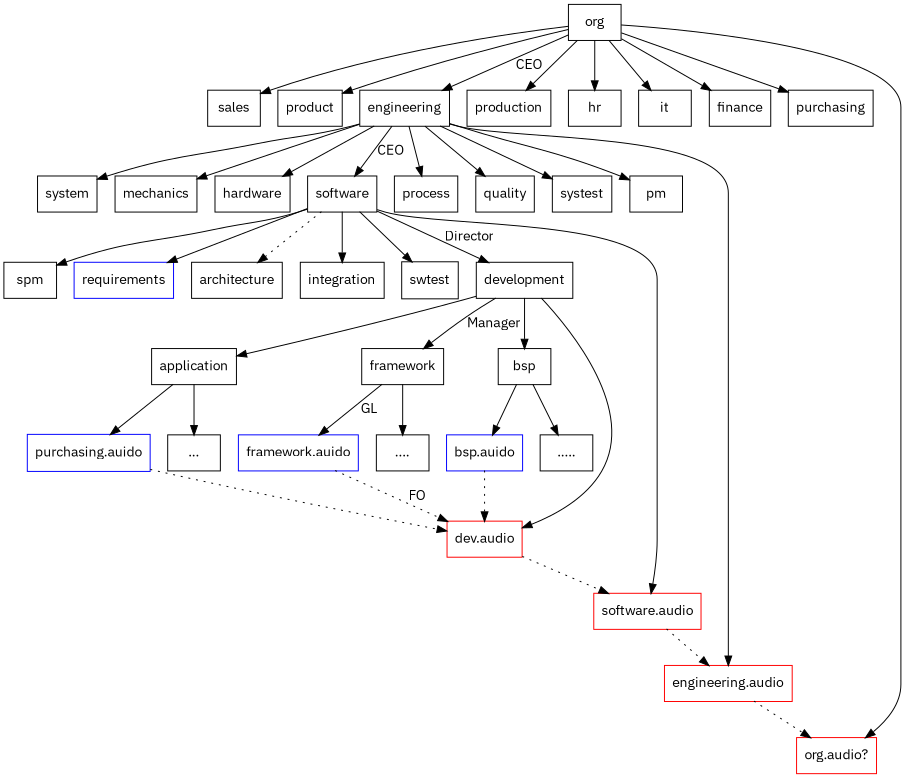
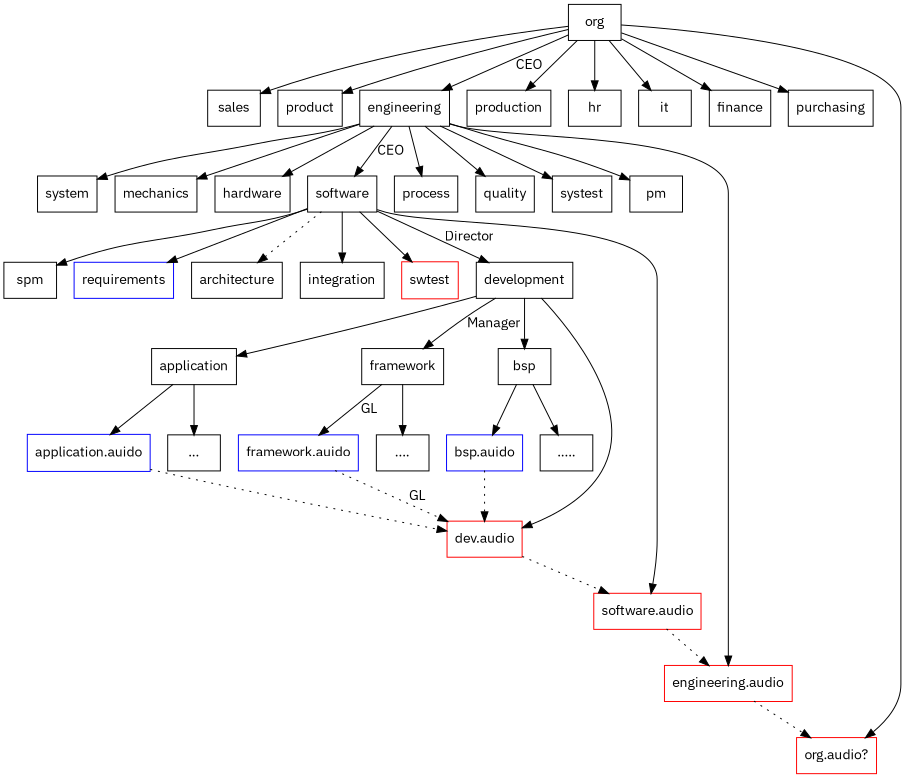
(430, 280) -> (430, 280)
(89, 453) -> (89, 453)
(417, 496) -> (417, 496)
